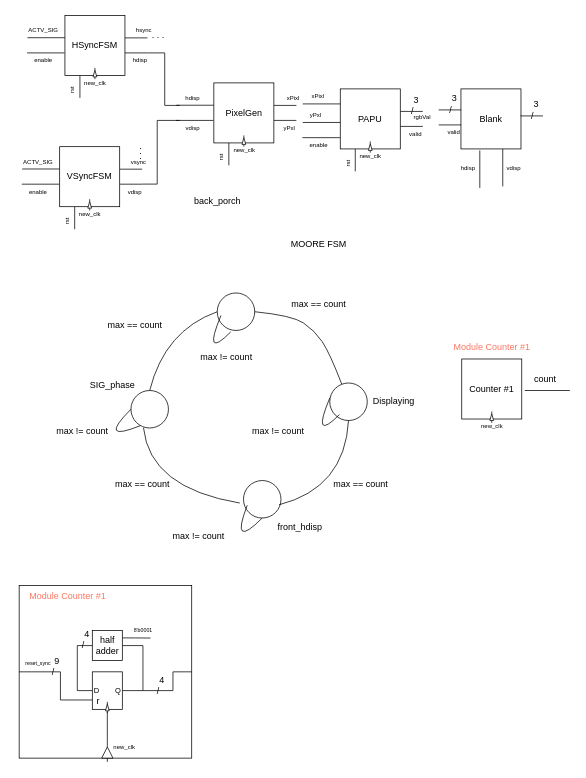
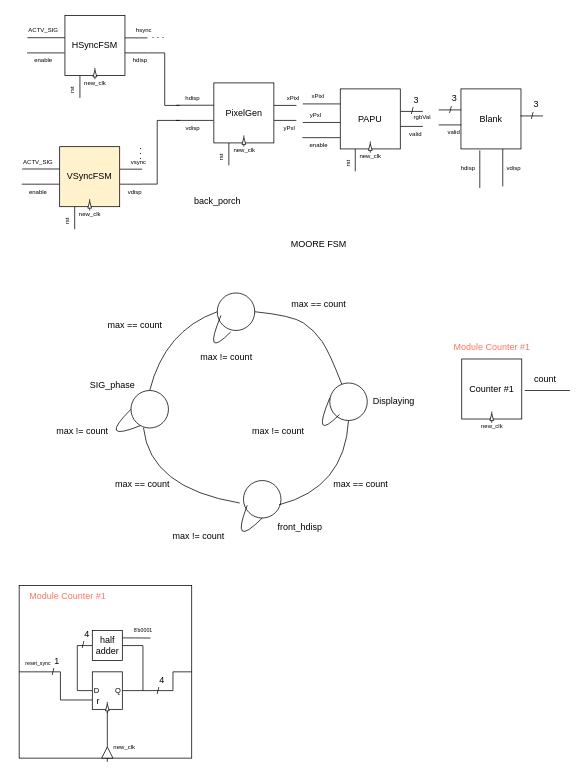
(90, 177) -> (90, 177)
(53, 666) -> (53, 666)
